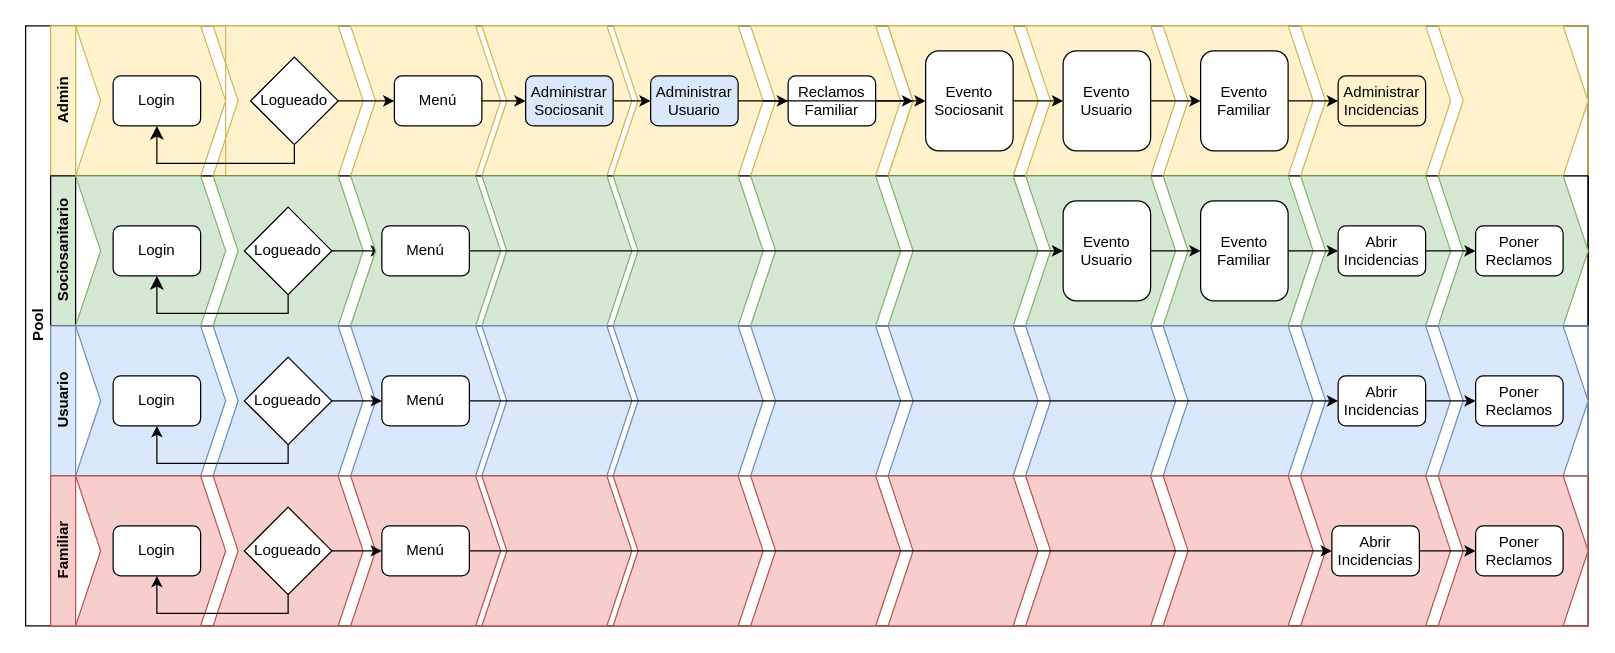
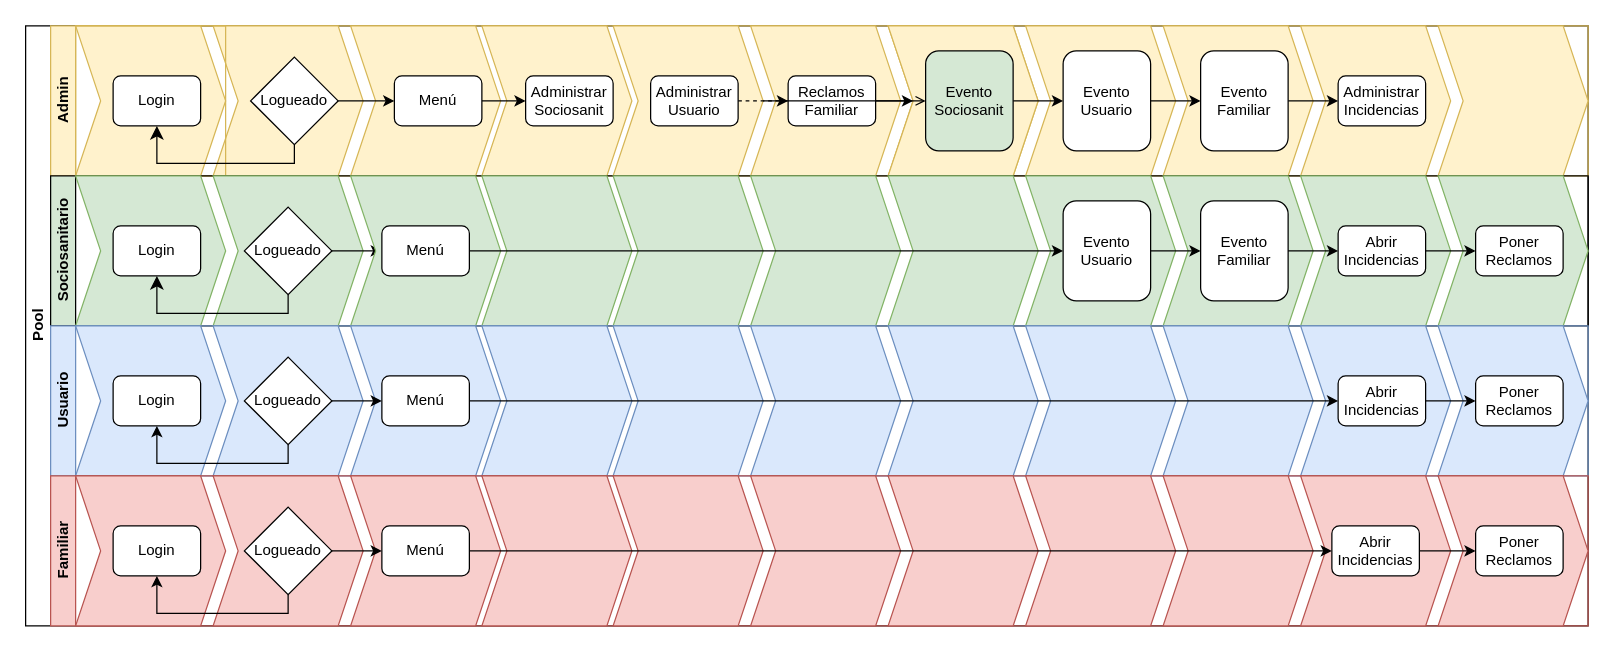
(569, 101) -> (569, 101)
(627, 101) -> none
(694, 101) -> (694, 101)
(751, 101) -> (751, 101)
(916, 101) -> (917, 101)
(969, 101) -> (969, 101)
(1382, 101) -> (1382, 101)
